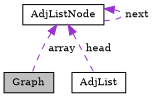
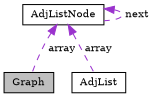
(97, 49) -> (97, 49)
